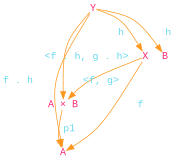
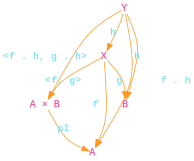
none -> (119, 74)
